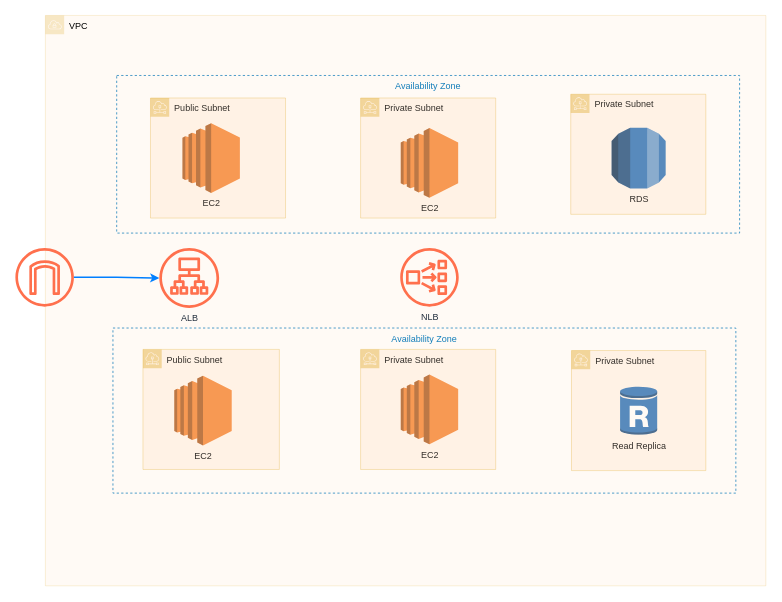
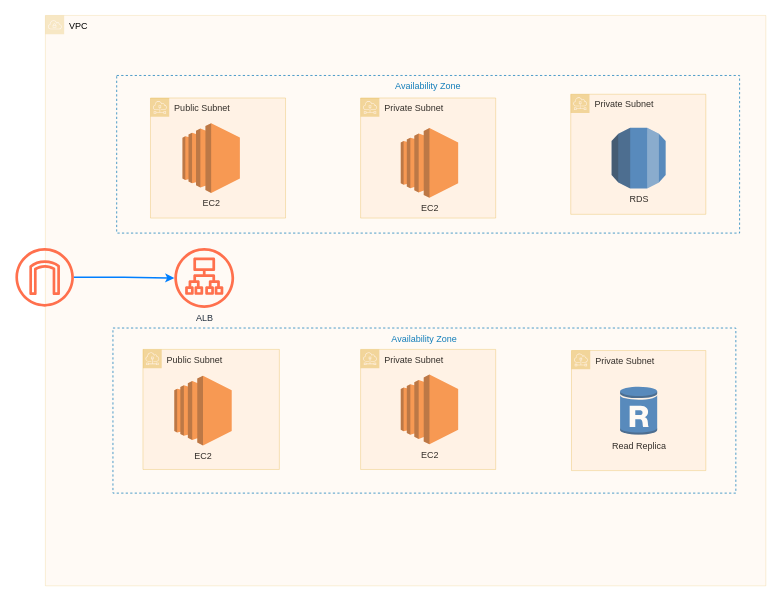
(429, 277) -> none
(189, 278) -> (204, 278)
